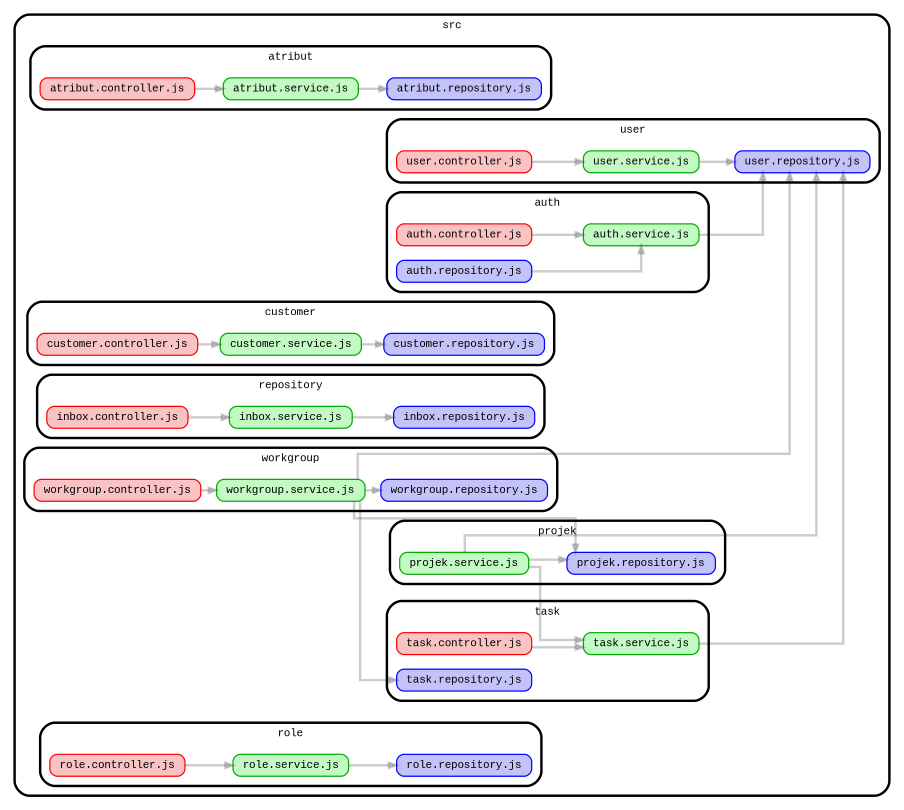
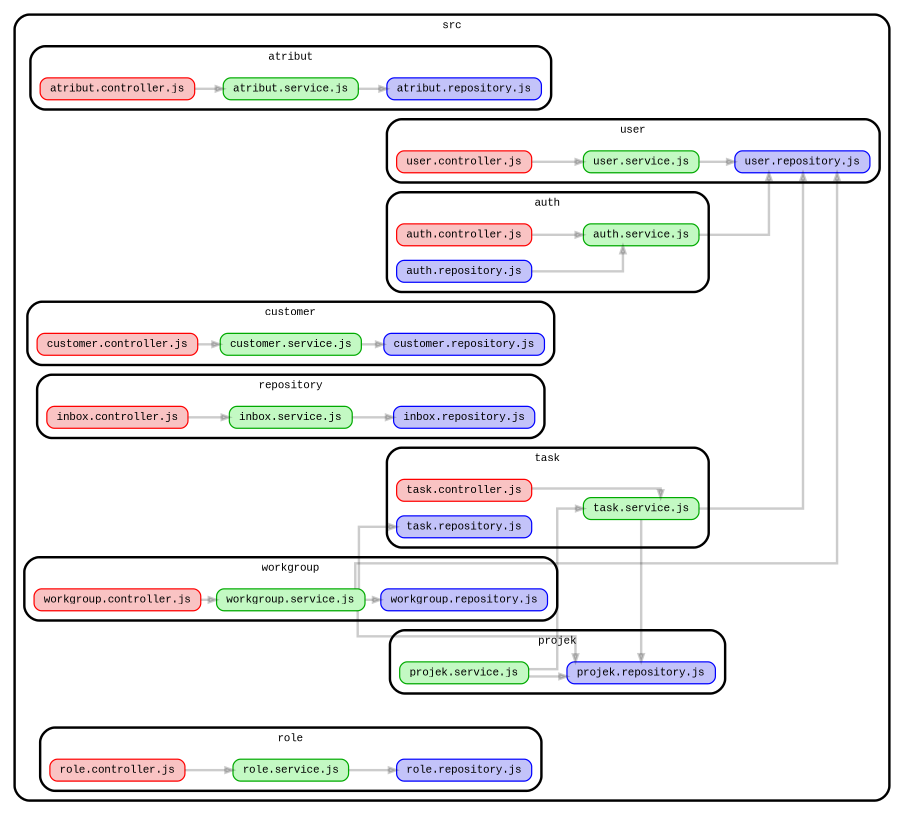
(810, 535) -> none
none -> (641, 587)
